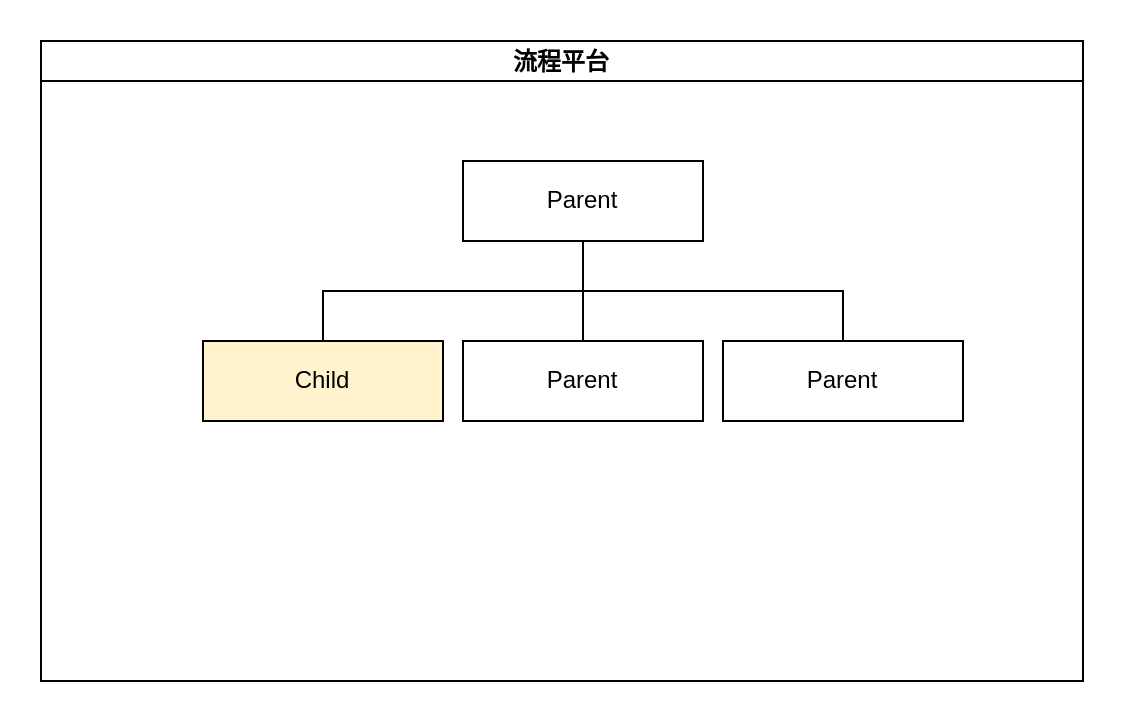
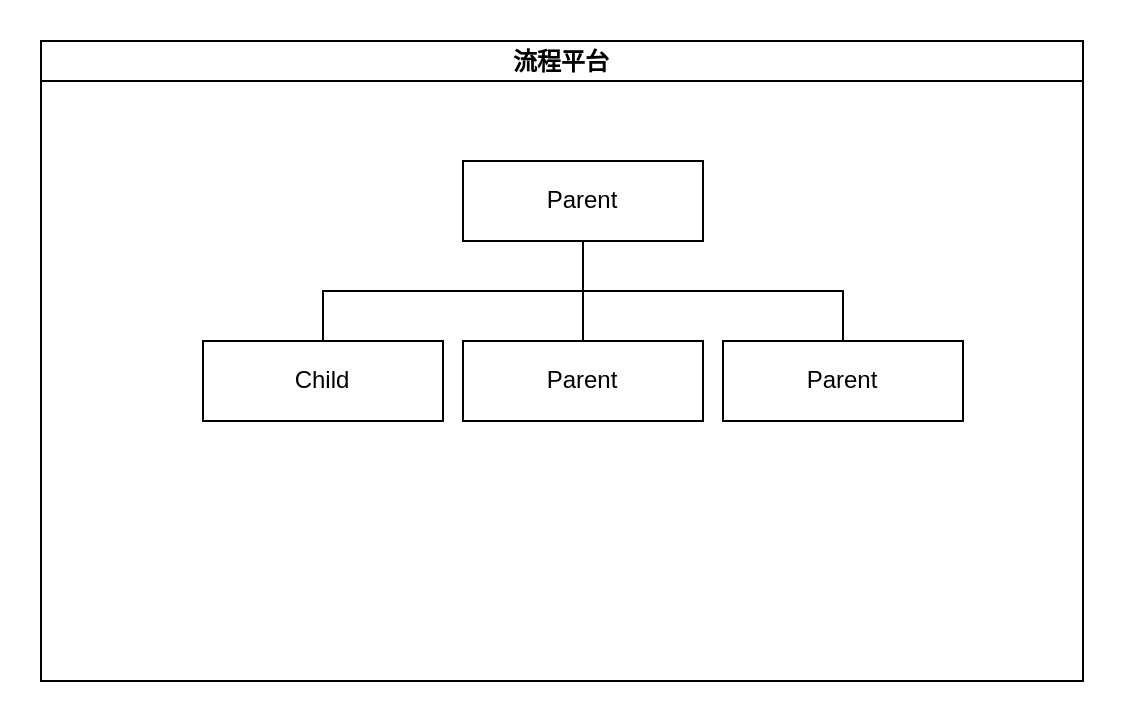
(323, 381) -> (323, 381)
